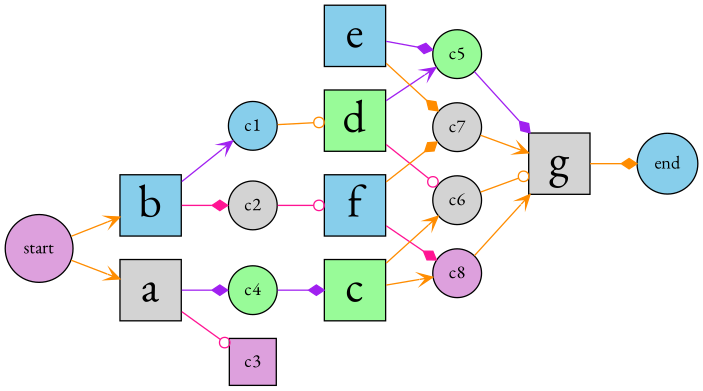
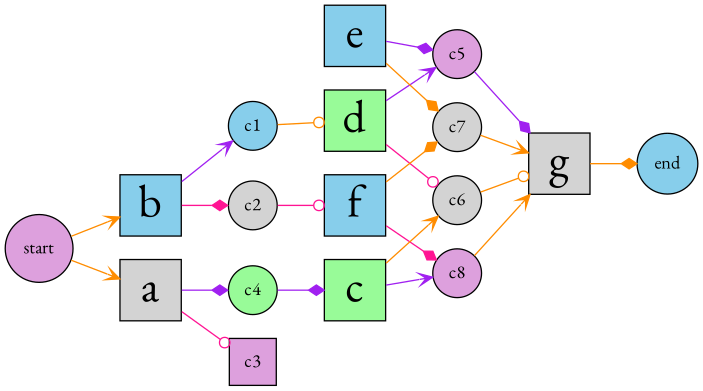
(457, 54) -> (457, 54)
(403, 282) -> (403, 282)
